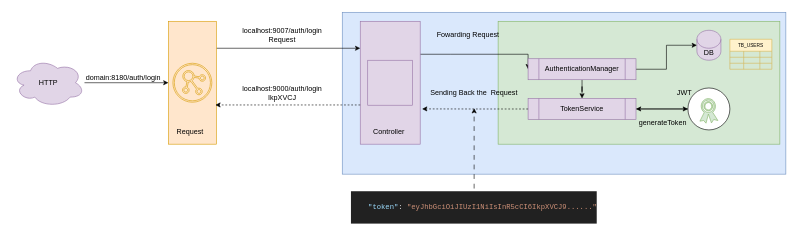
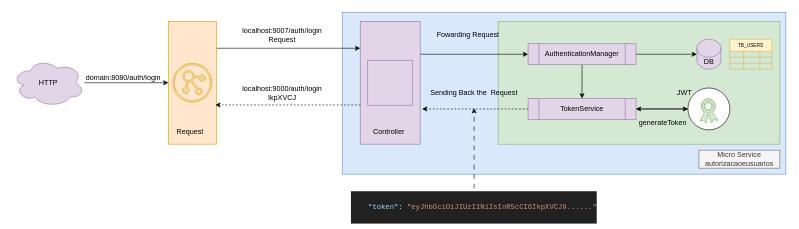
(709, 45) -> (709, 54)
(582, 69) -> (582, 54)
(123, 78) -> (123, 78)
none -> (740, 159)
